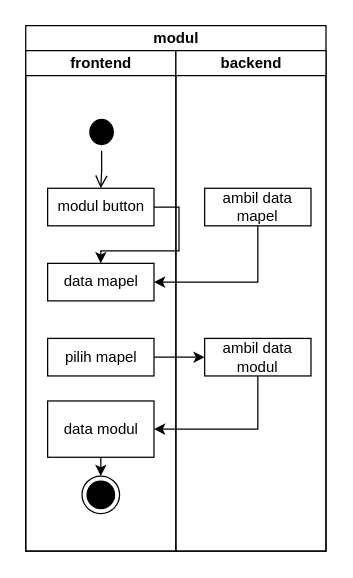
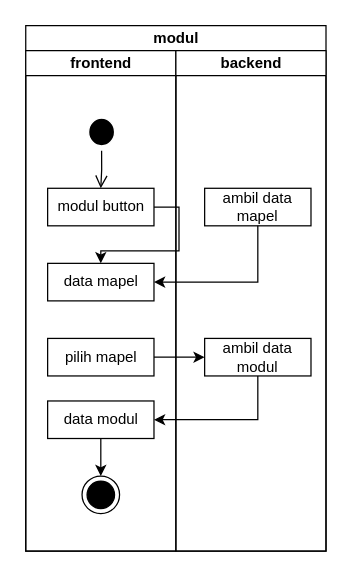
(101, 429) -> (101, 419)
